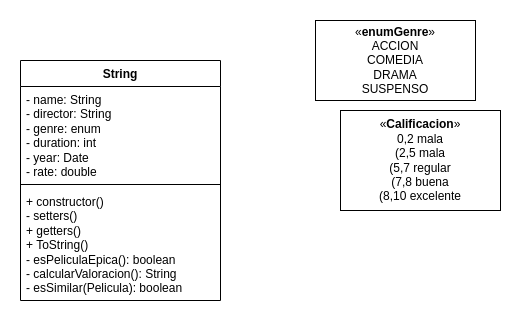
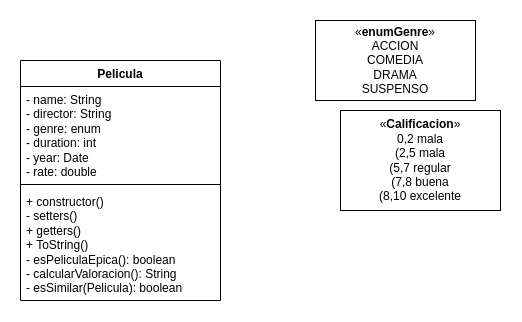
(121, 75) -> (121, 75)
